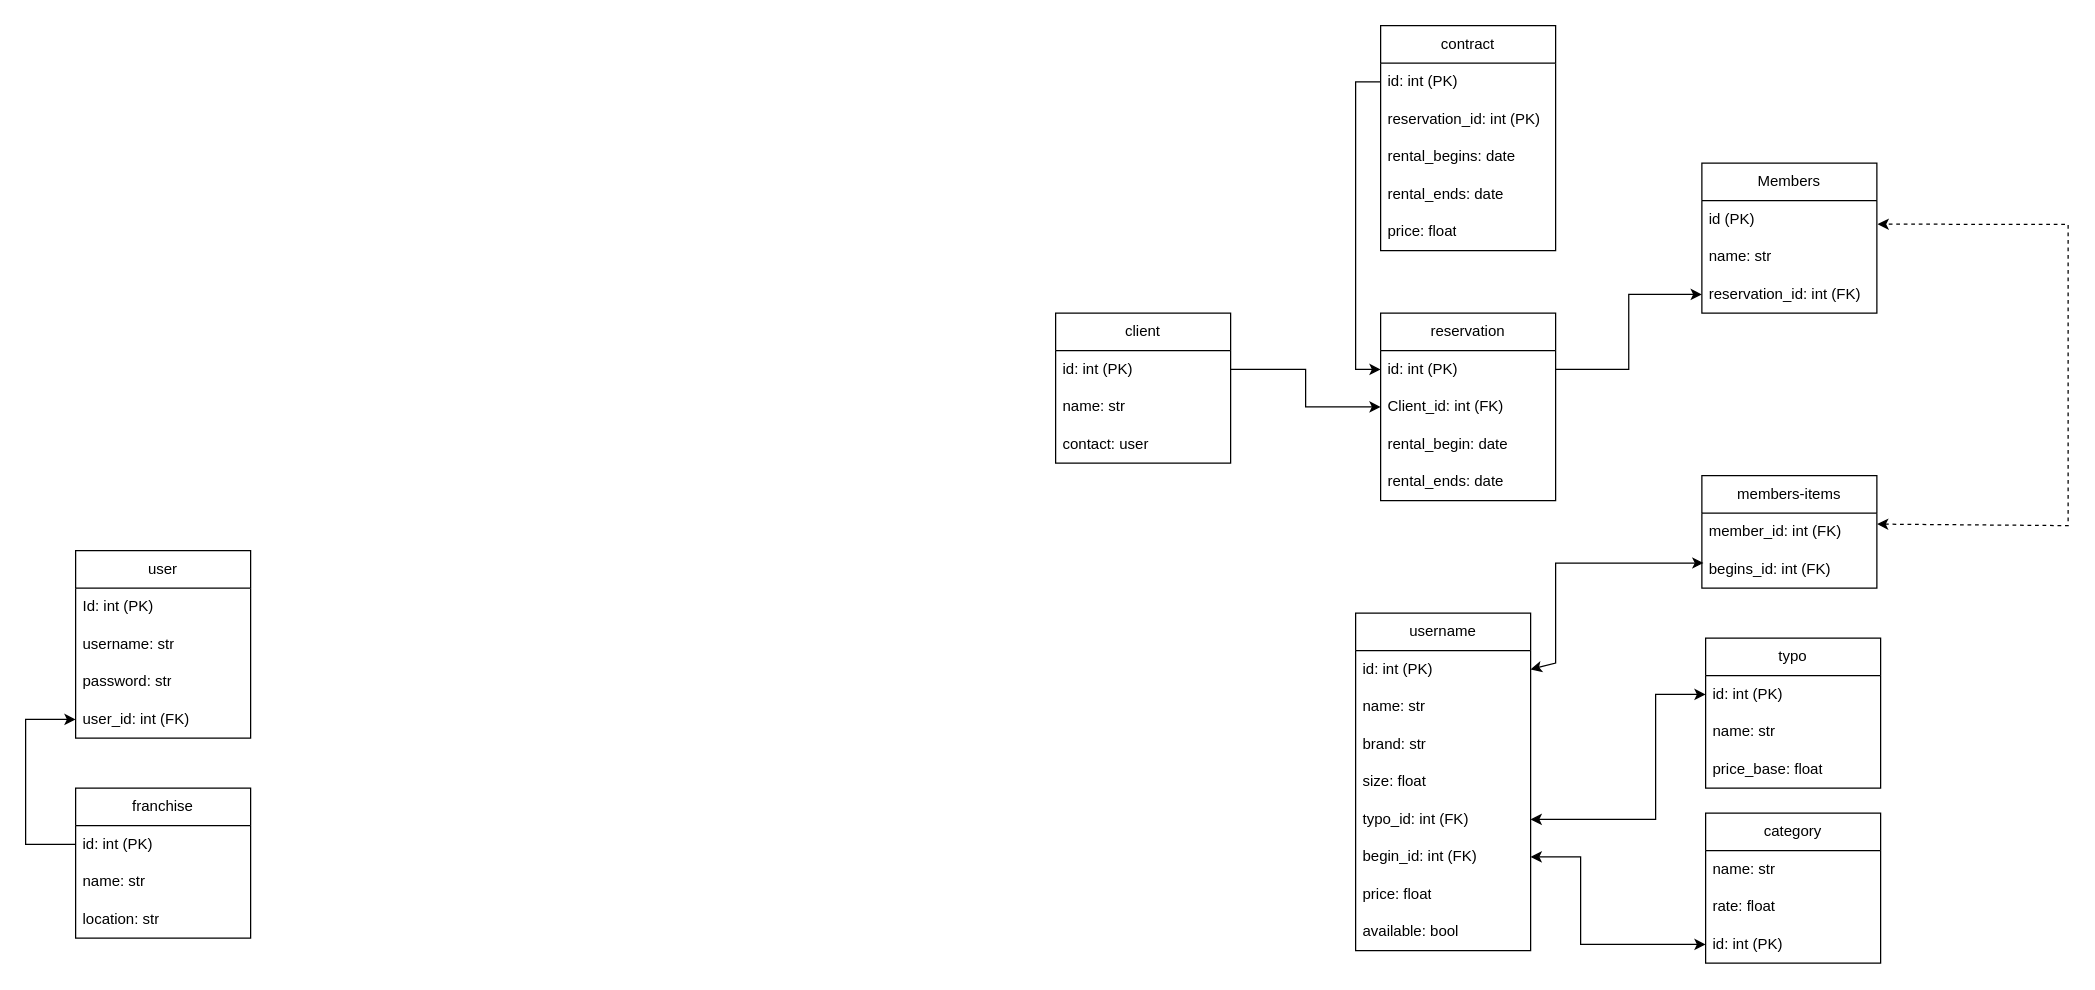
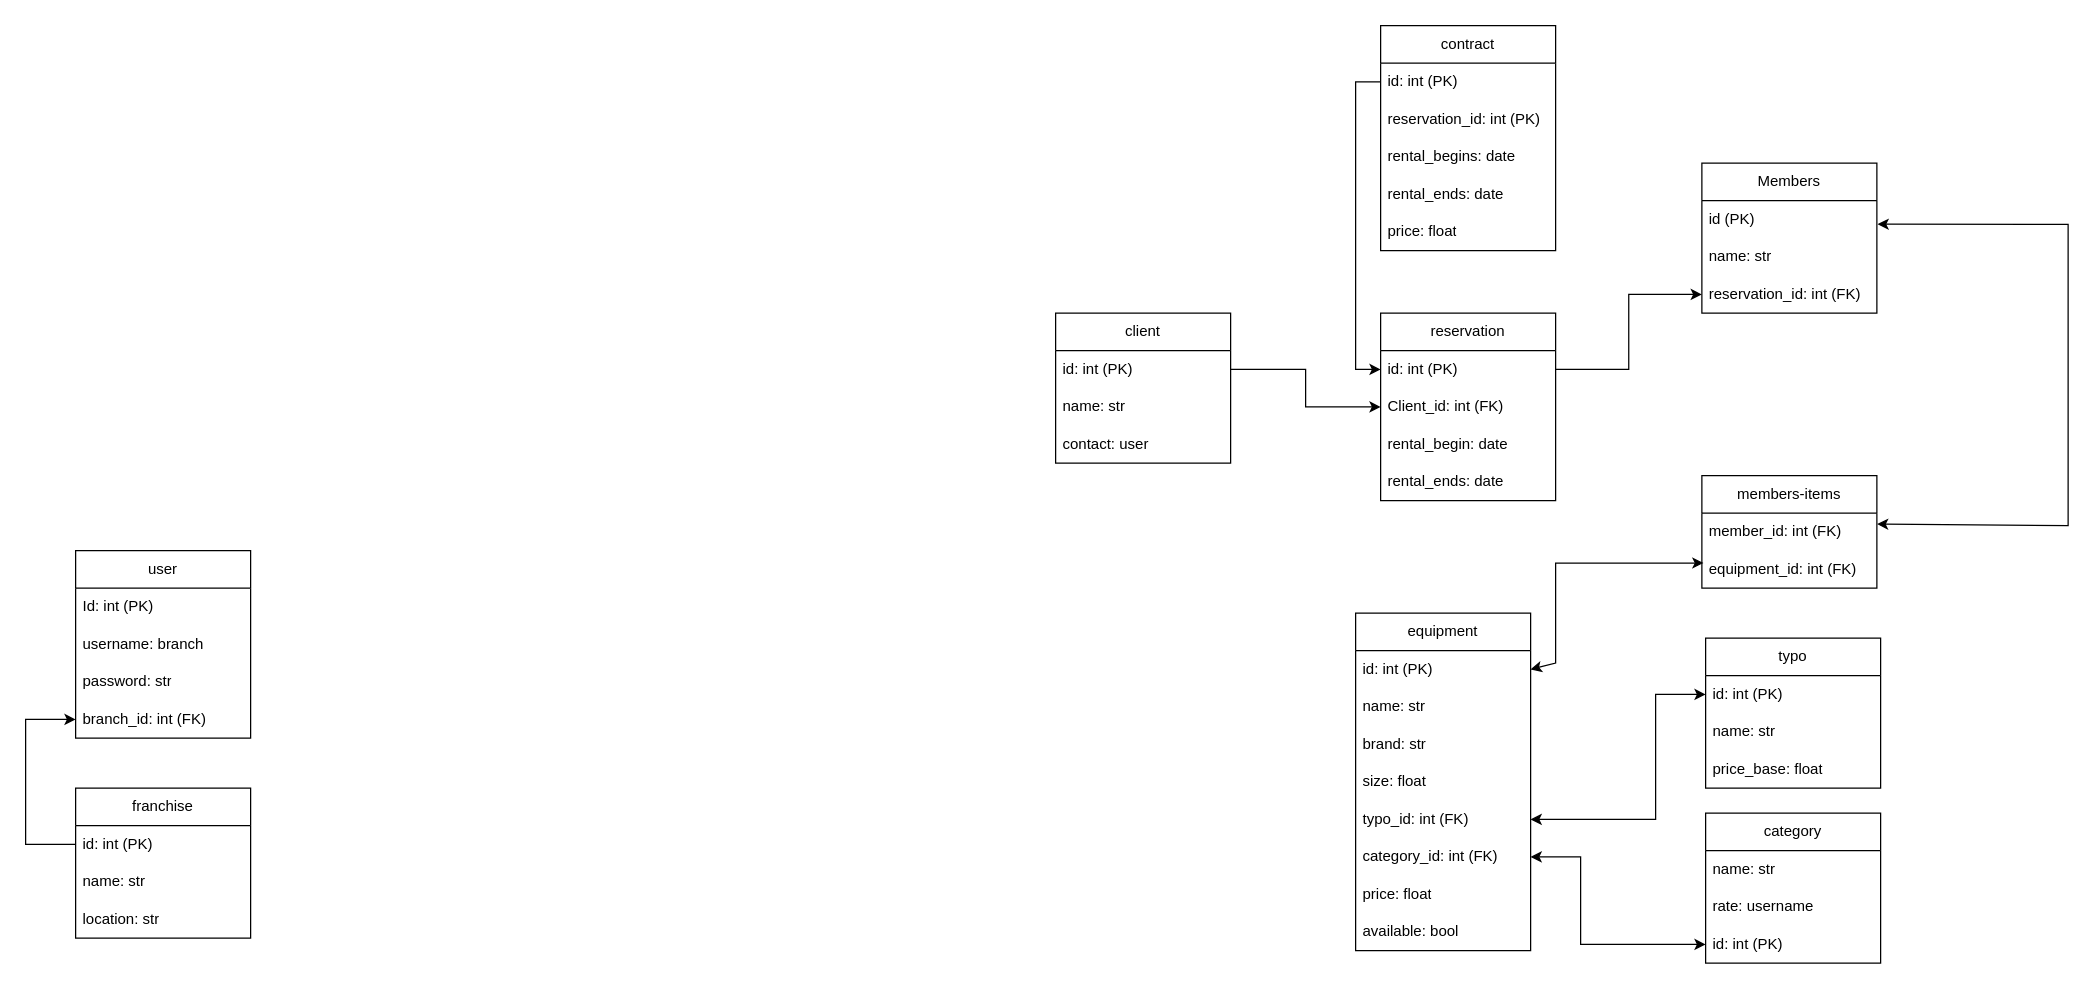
(2068, 374) -> (2068, 374)
(1777, 569) -> (1790, 569)
(1443, 632) -> (1443, 632)
(134, 644) -> (146, 644)
(145, 719) -> (153, 719)
(1427, 857) -> (1442, 857)
(1753, 907) -> (1768, 907)
